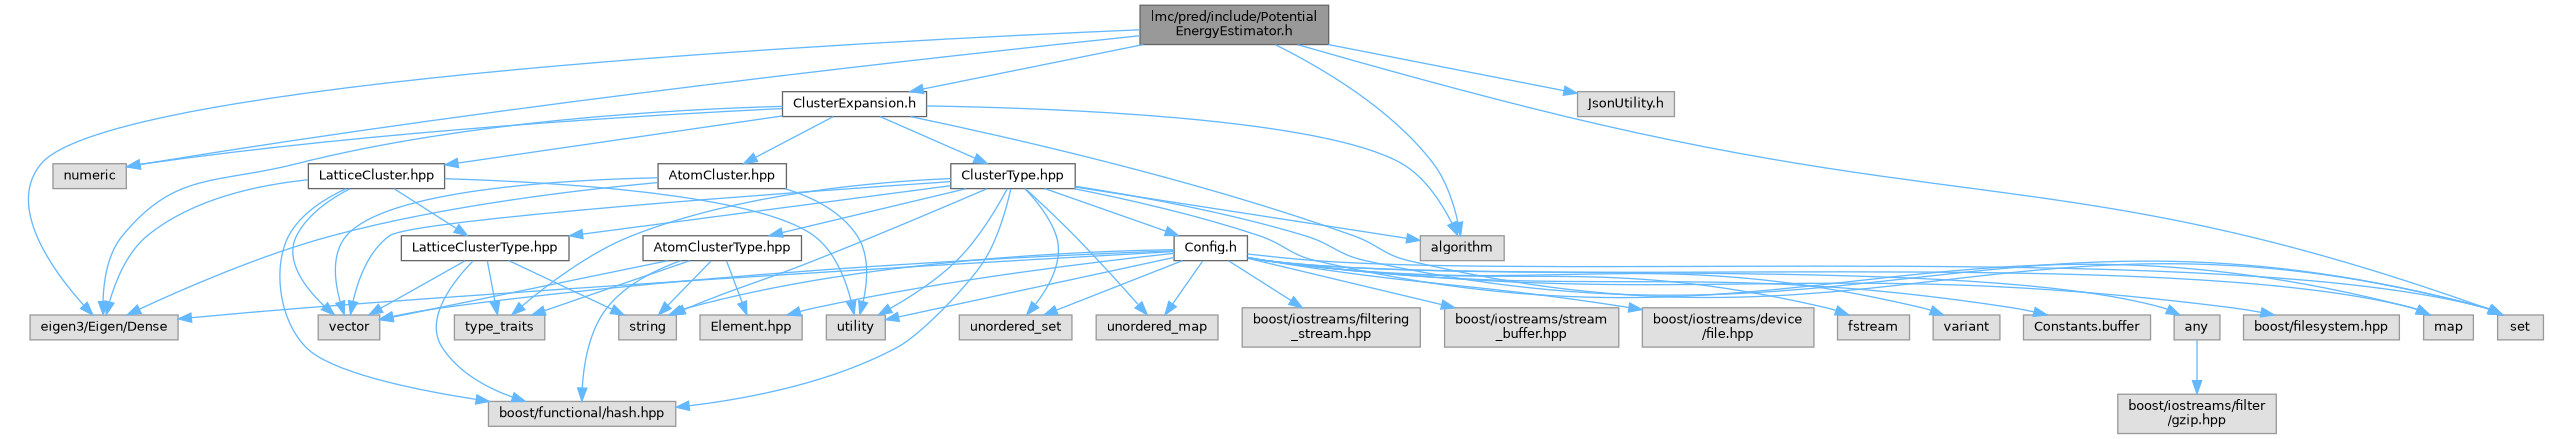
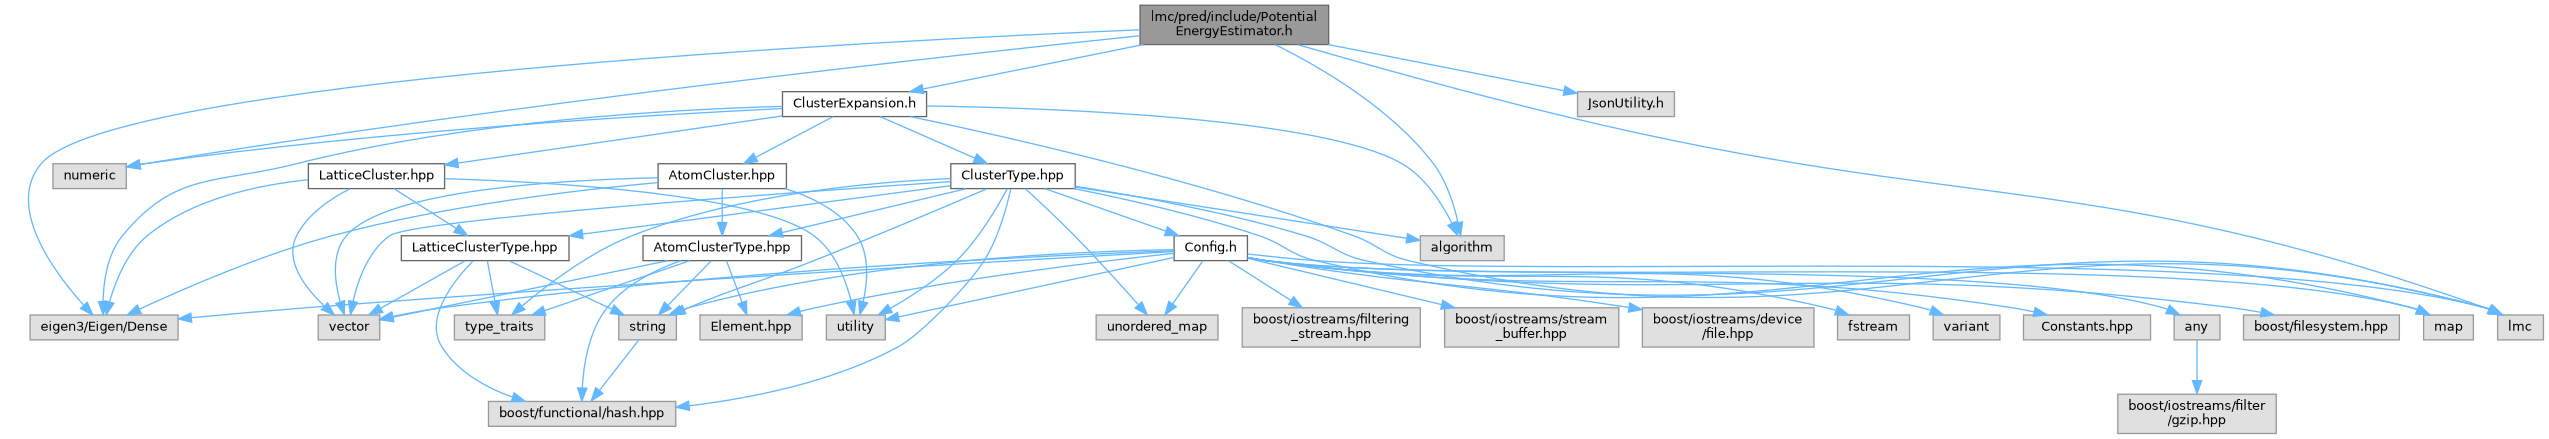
none -> (722, 206)
(1016, 327) -> none
(2087, 327) -> (2087, 327)
(2521, 327) -> (2521, 327)
(301, 341) -> (619, 365)
